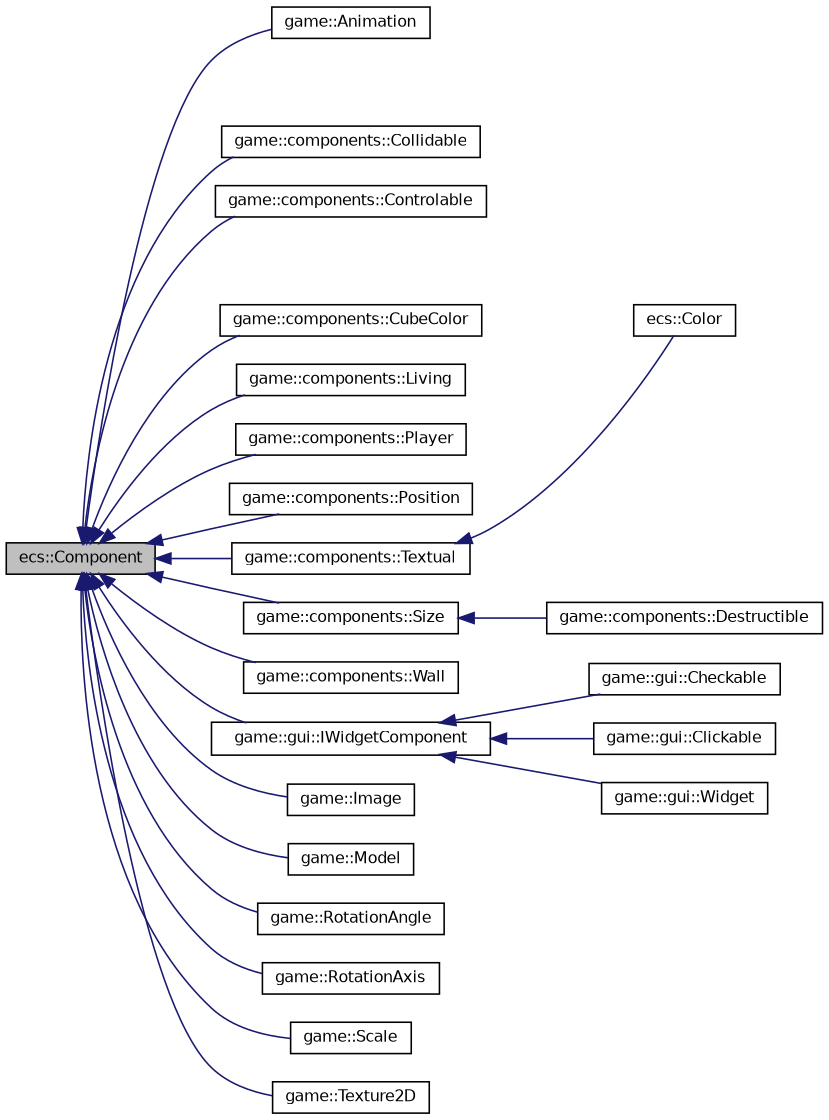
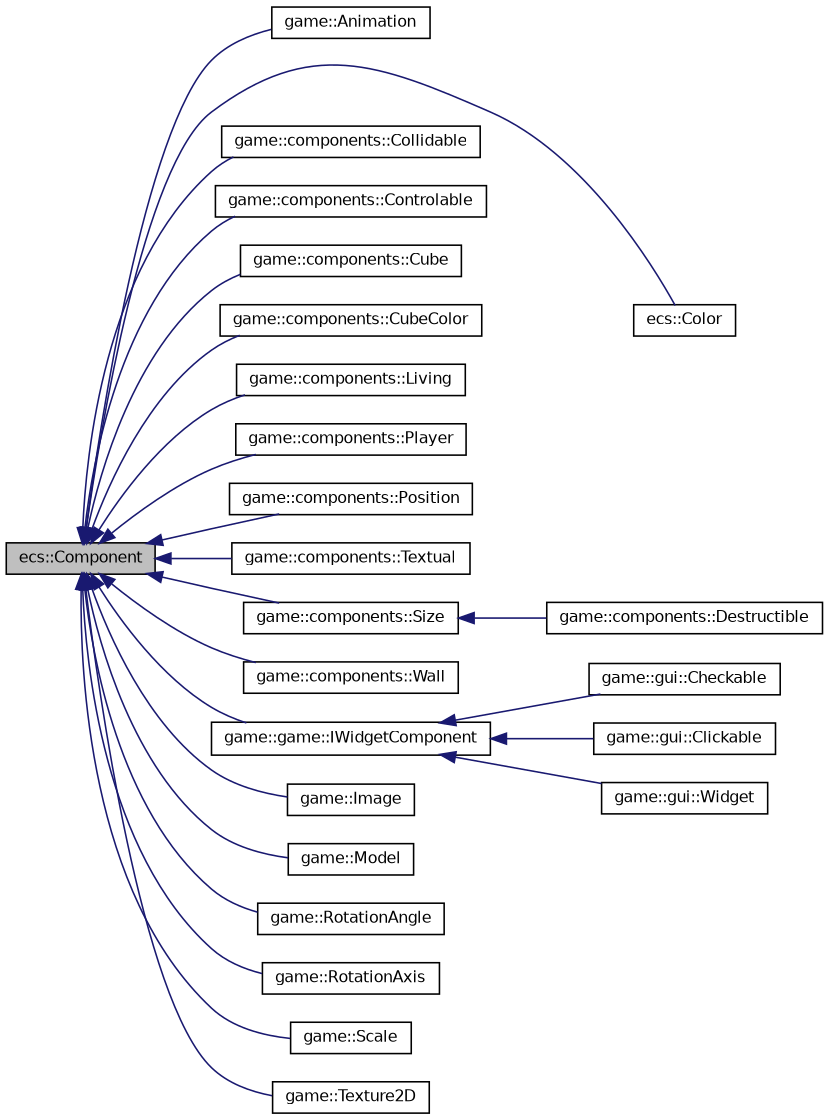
none -> (351, 261)
(586, 450) -> (268, 79)
(351, 739) -> (351, 739)
